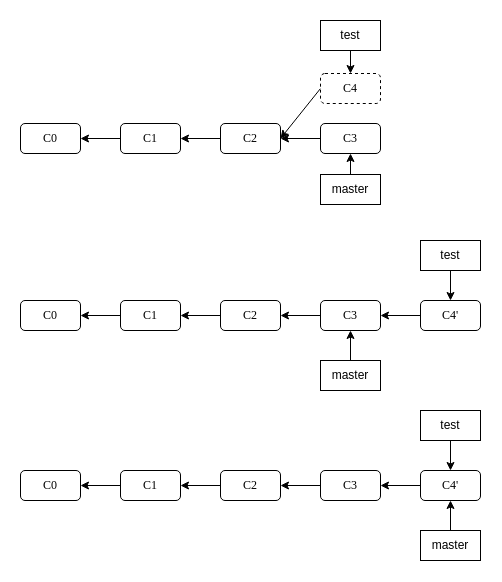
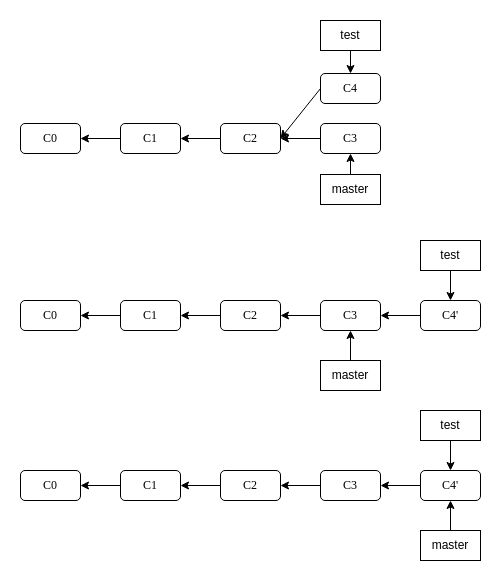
(351, 89) -> (351, 89)
